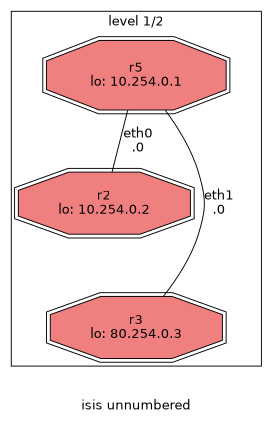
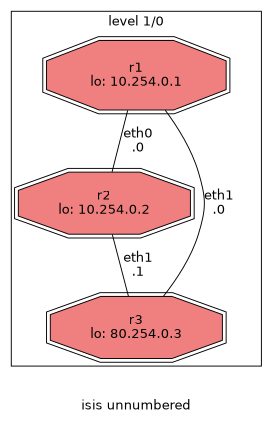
(136, 22) -> (136, 22)
(136, 75) -> (136, 75)
none -> (120, 265)
